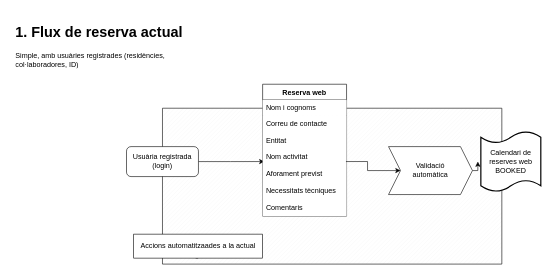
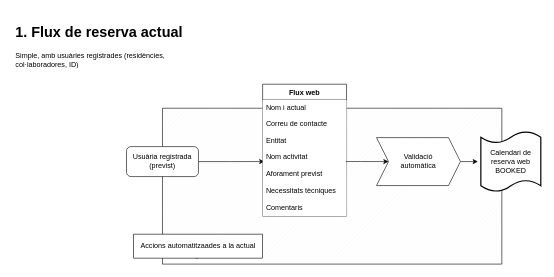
(304, 92) -> (304, 92)
(289, 108) -> (286, 108)
(162, 162) -> (162, 162)
(511, 162) -> (511, 162)
(431, 171) -> (419, 162)
